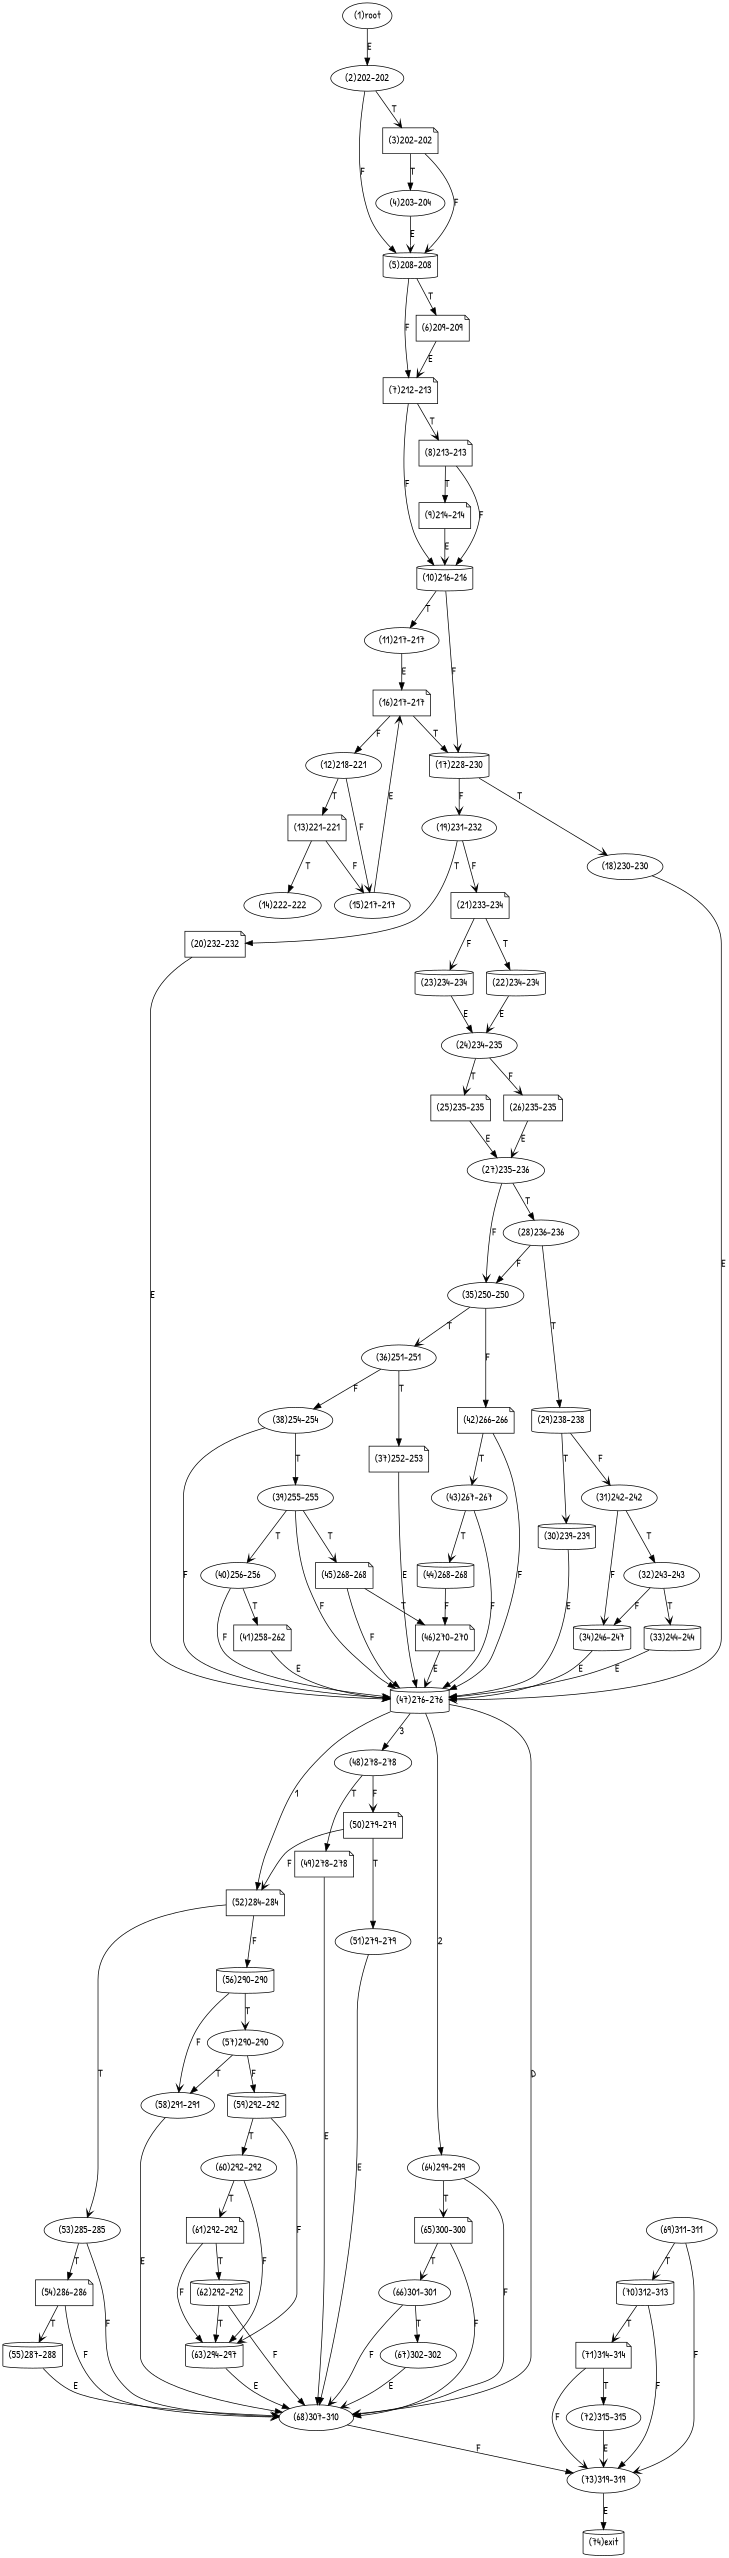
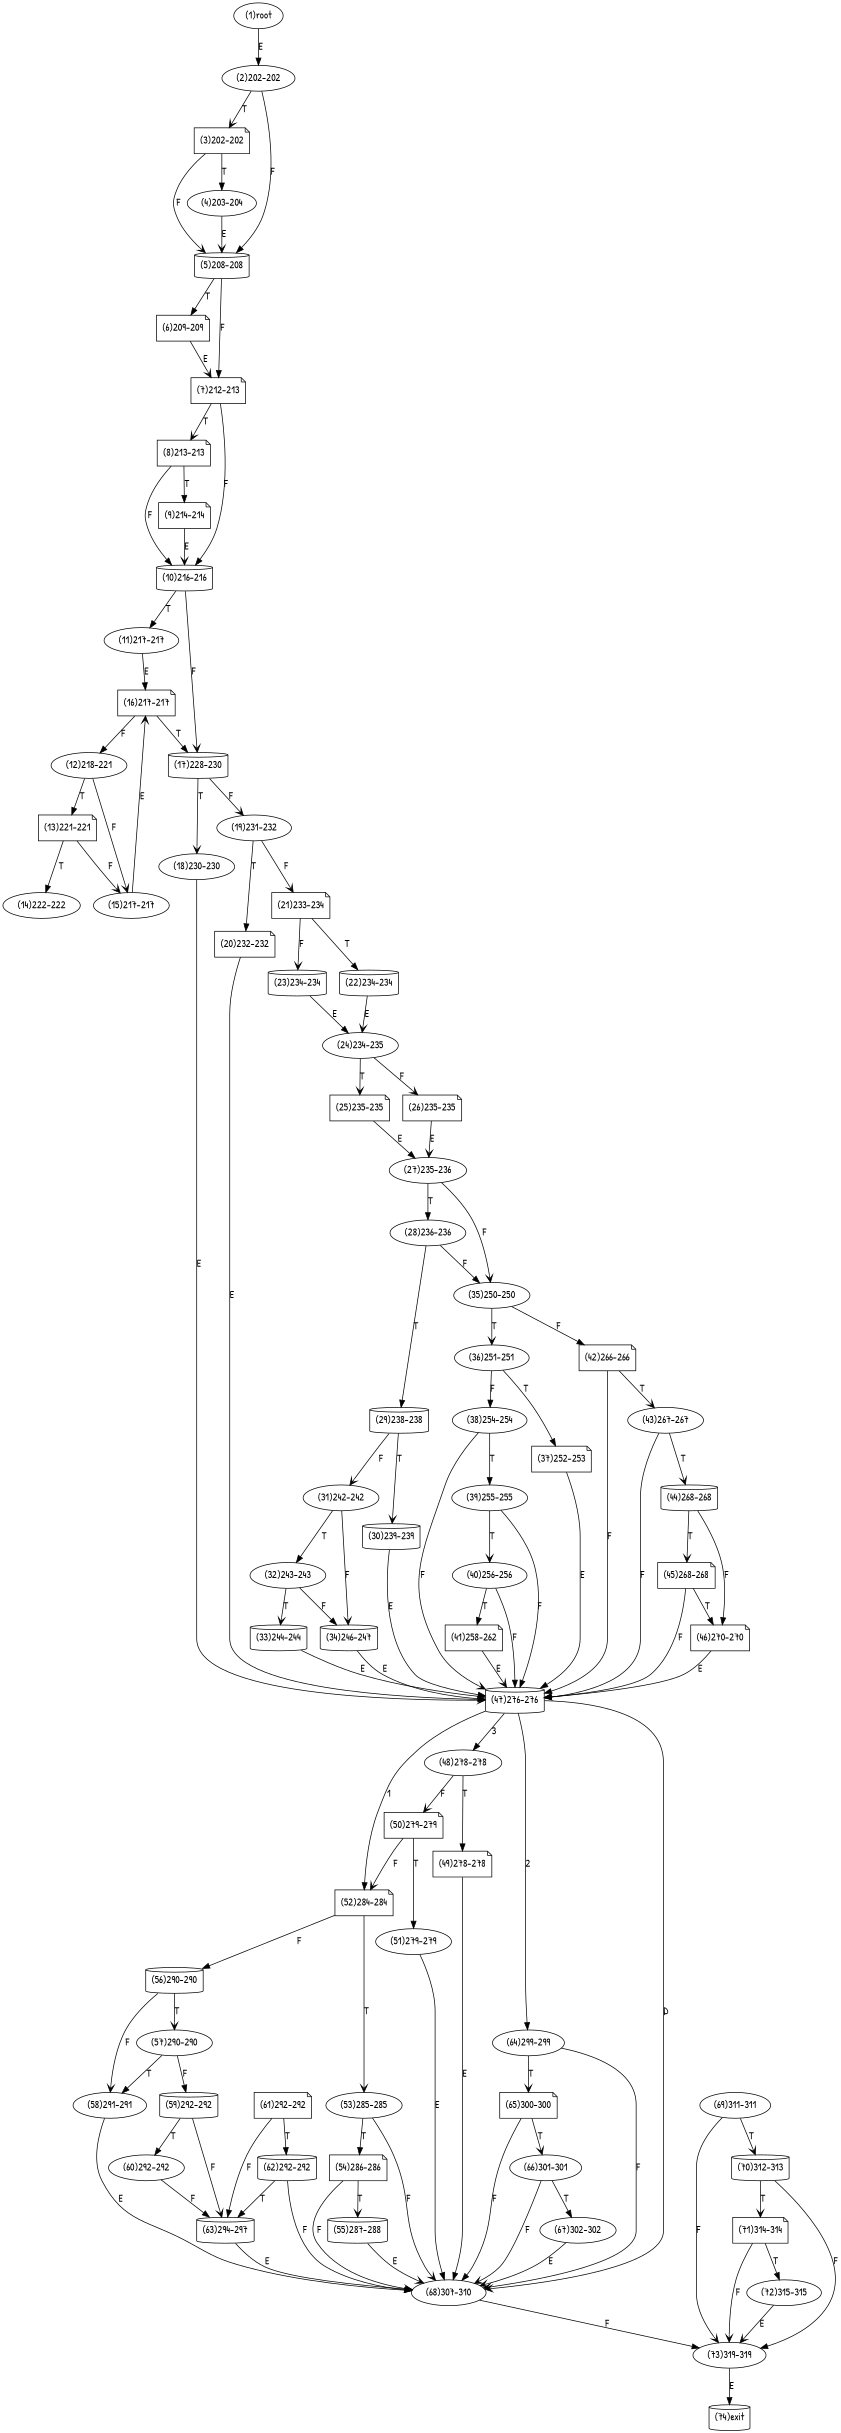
(318, 1533) -> (688, 1533)
(228, 2196) -> none
